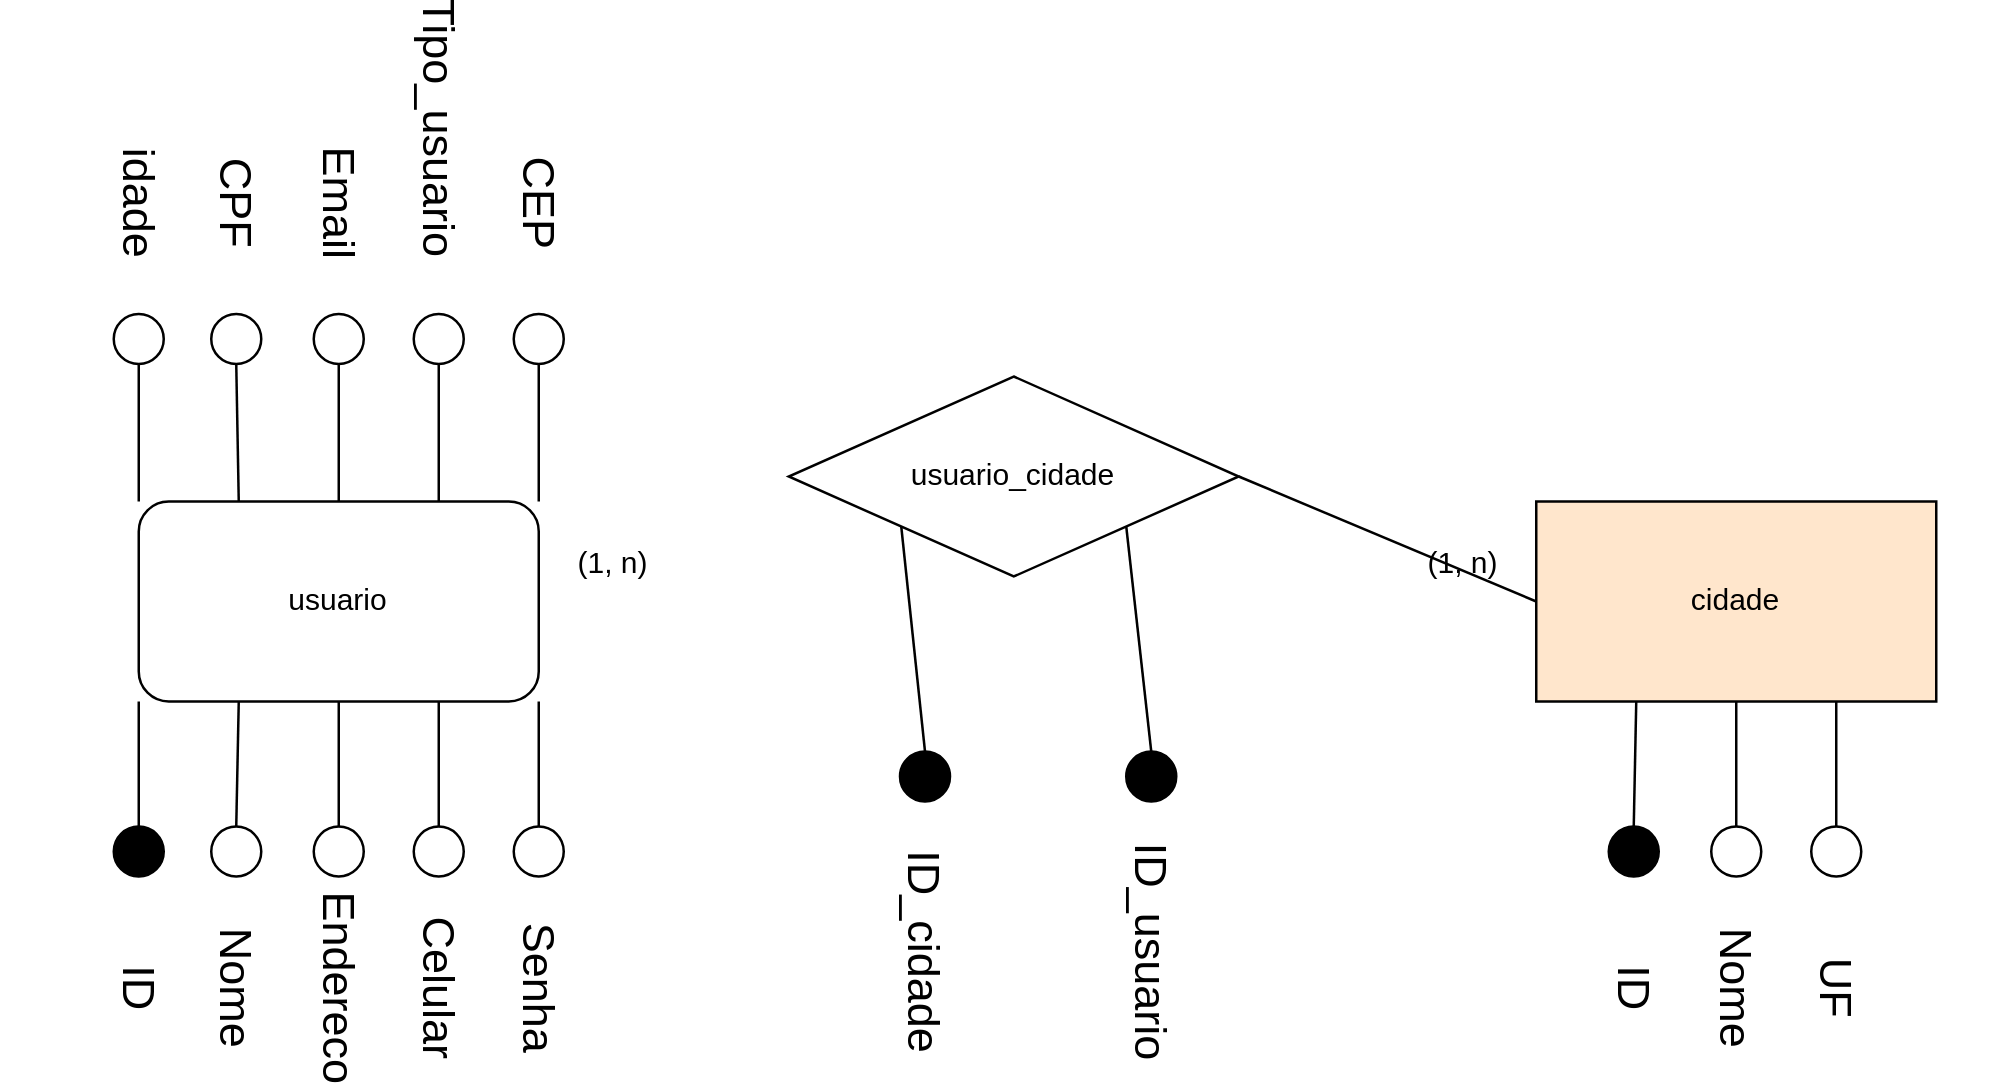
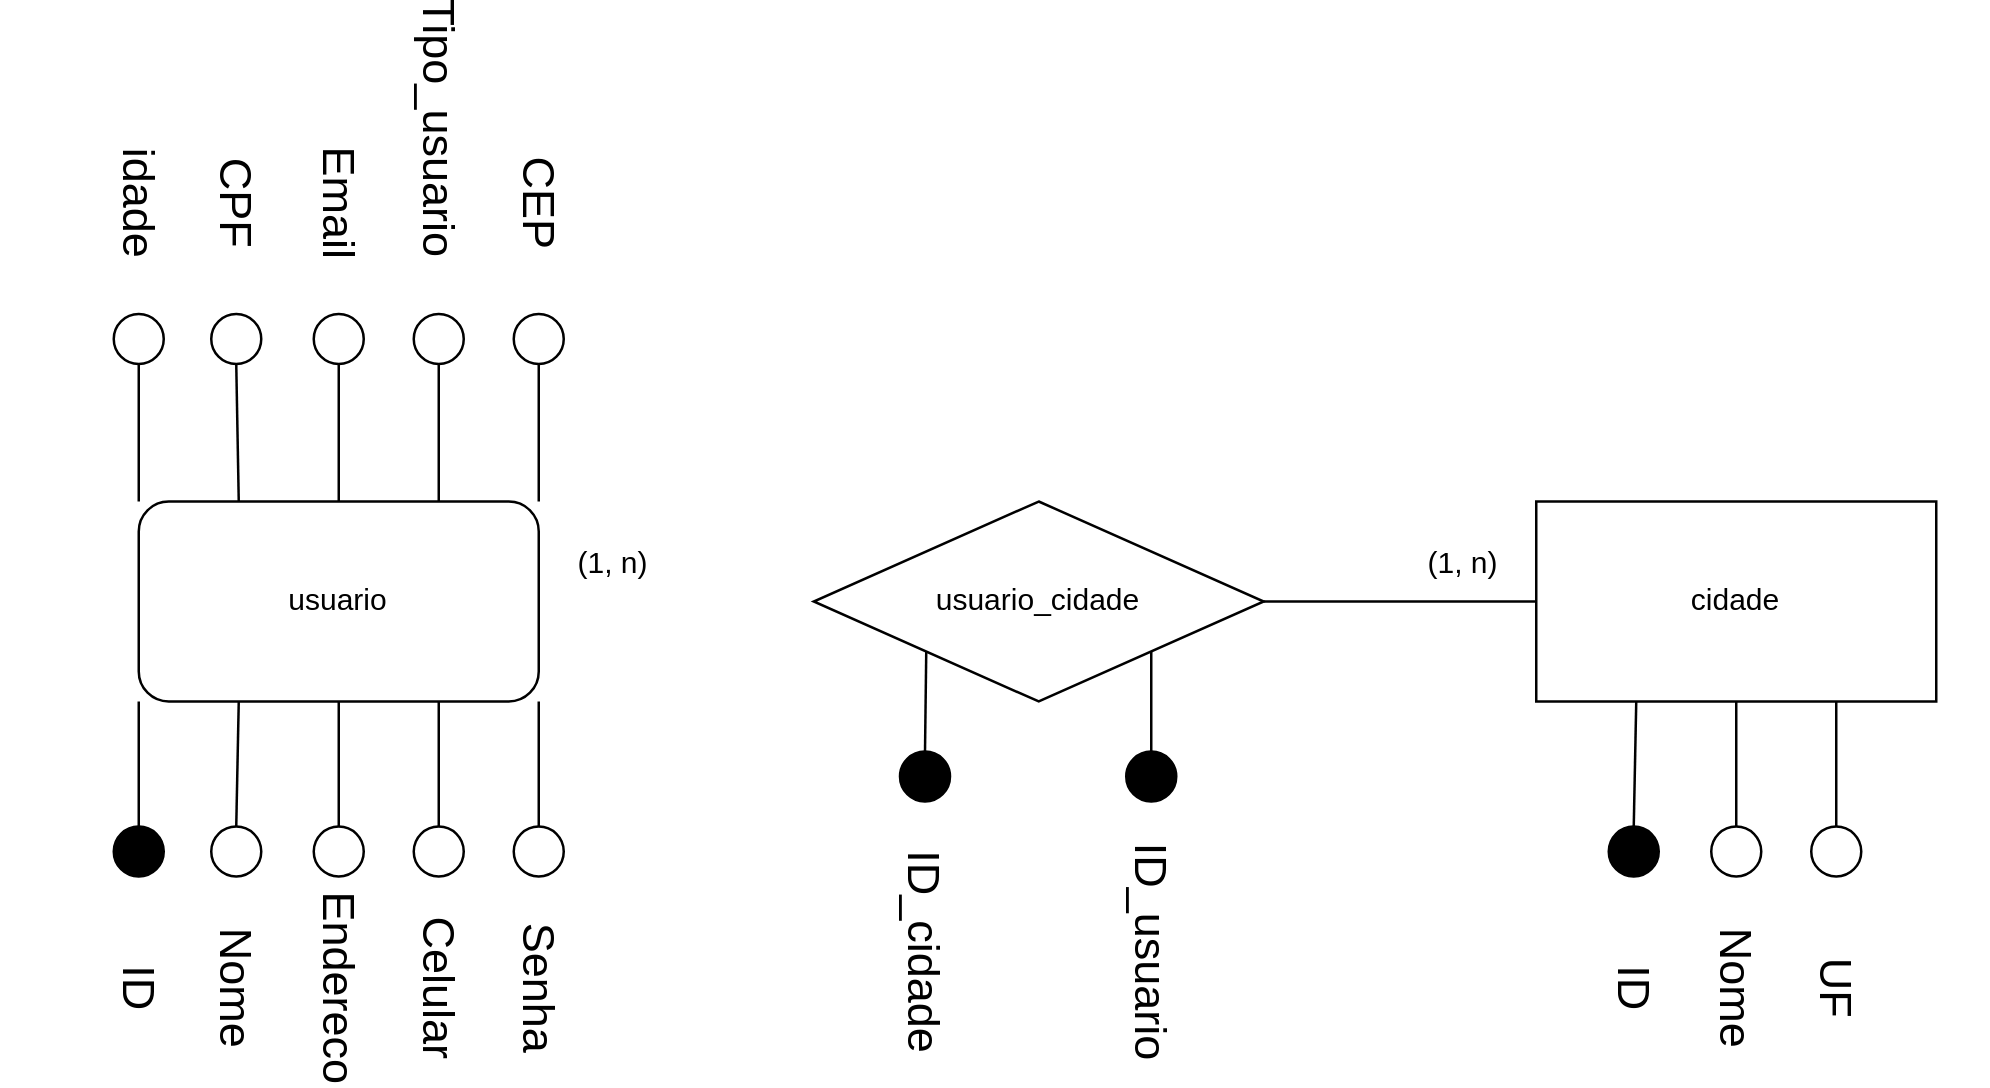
(1014, 476) -> (1039, 601)
(1736, 601) -> (1736, 601)
